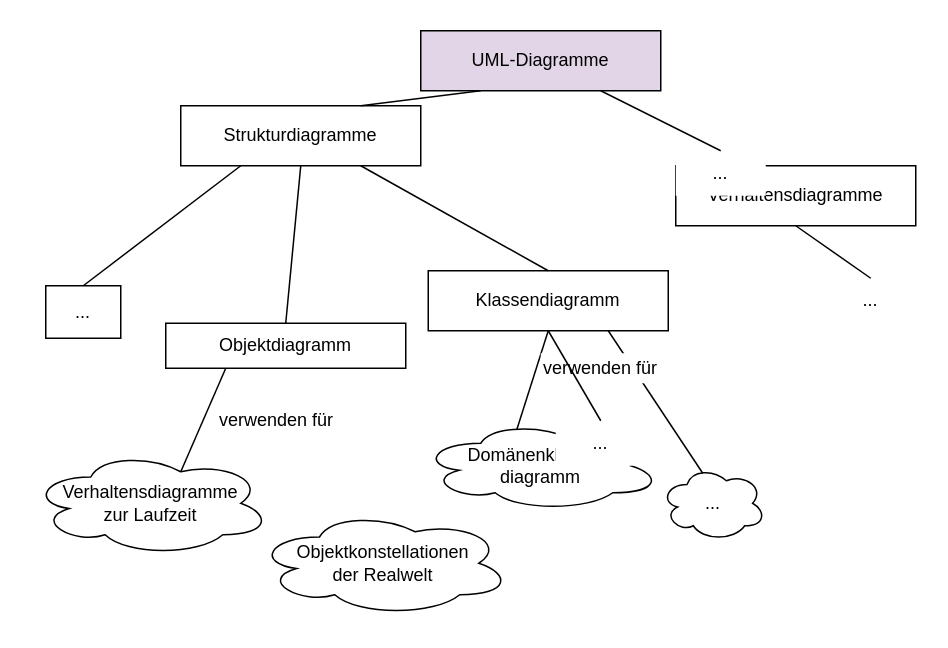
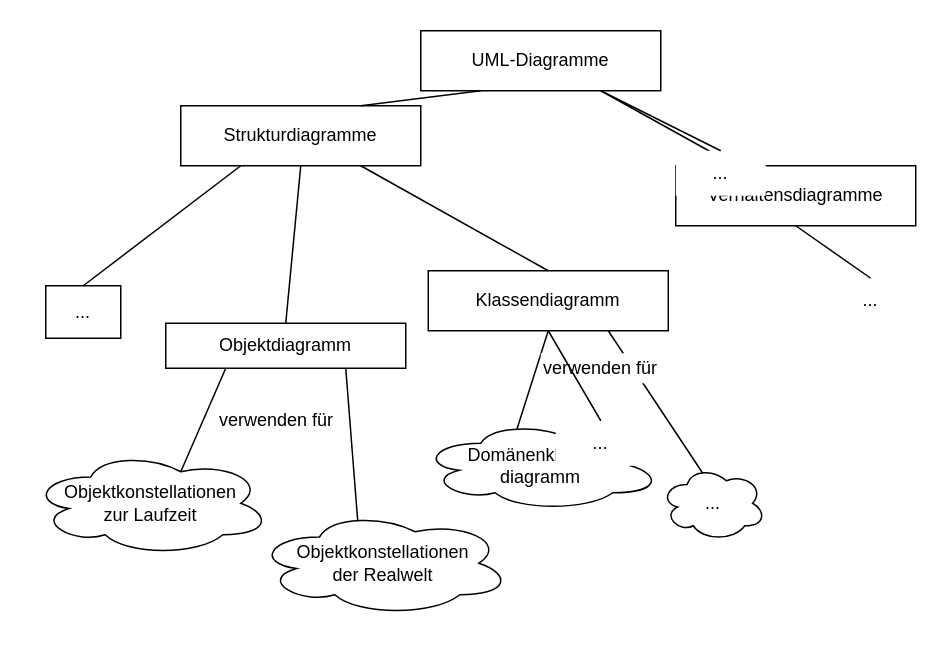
(541, 61) -> (541, 61)
none -> (672, 130)
none -> (352, 445)
(151, 503) -> (151, 503)
